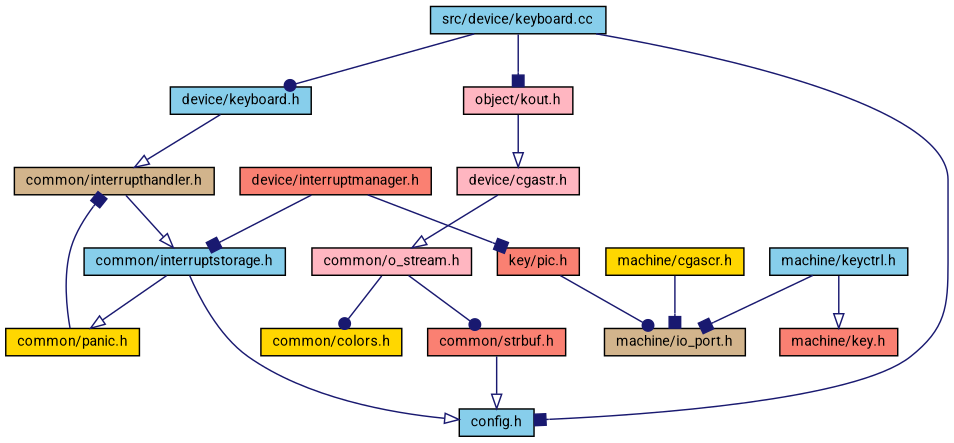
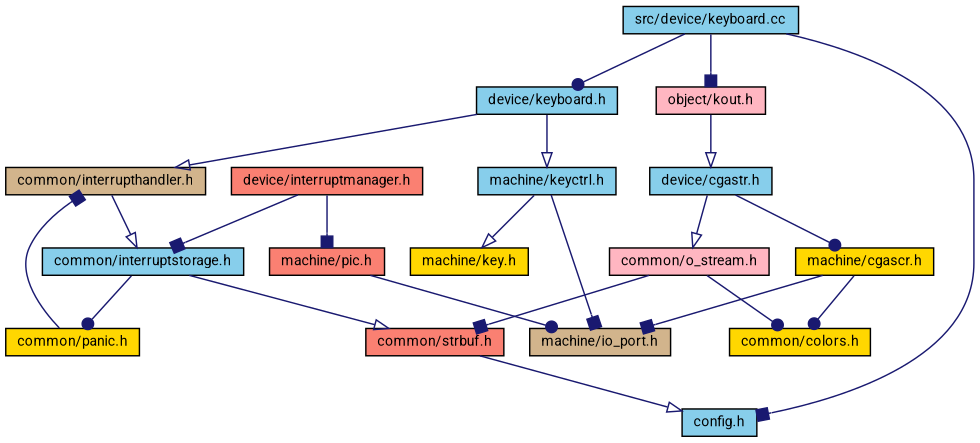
none -> (547, 134)
(518, 181) -> (711, 181)
none -> (783, 219)
(538, 262) -> (327, 262)
(135, 298) -> (112, 298)
(439, 298) -> (569, 300)
none -> (836, 298)
(839, 342) -> (469, 262)
(295, 382) -> (282, 300)
